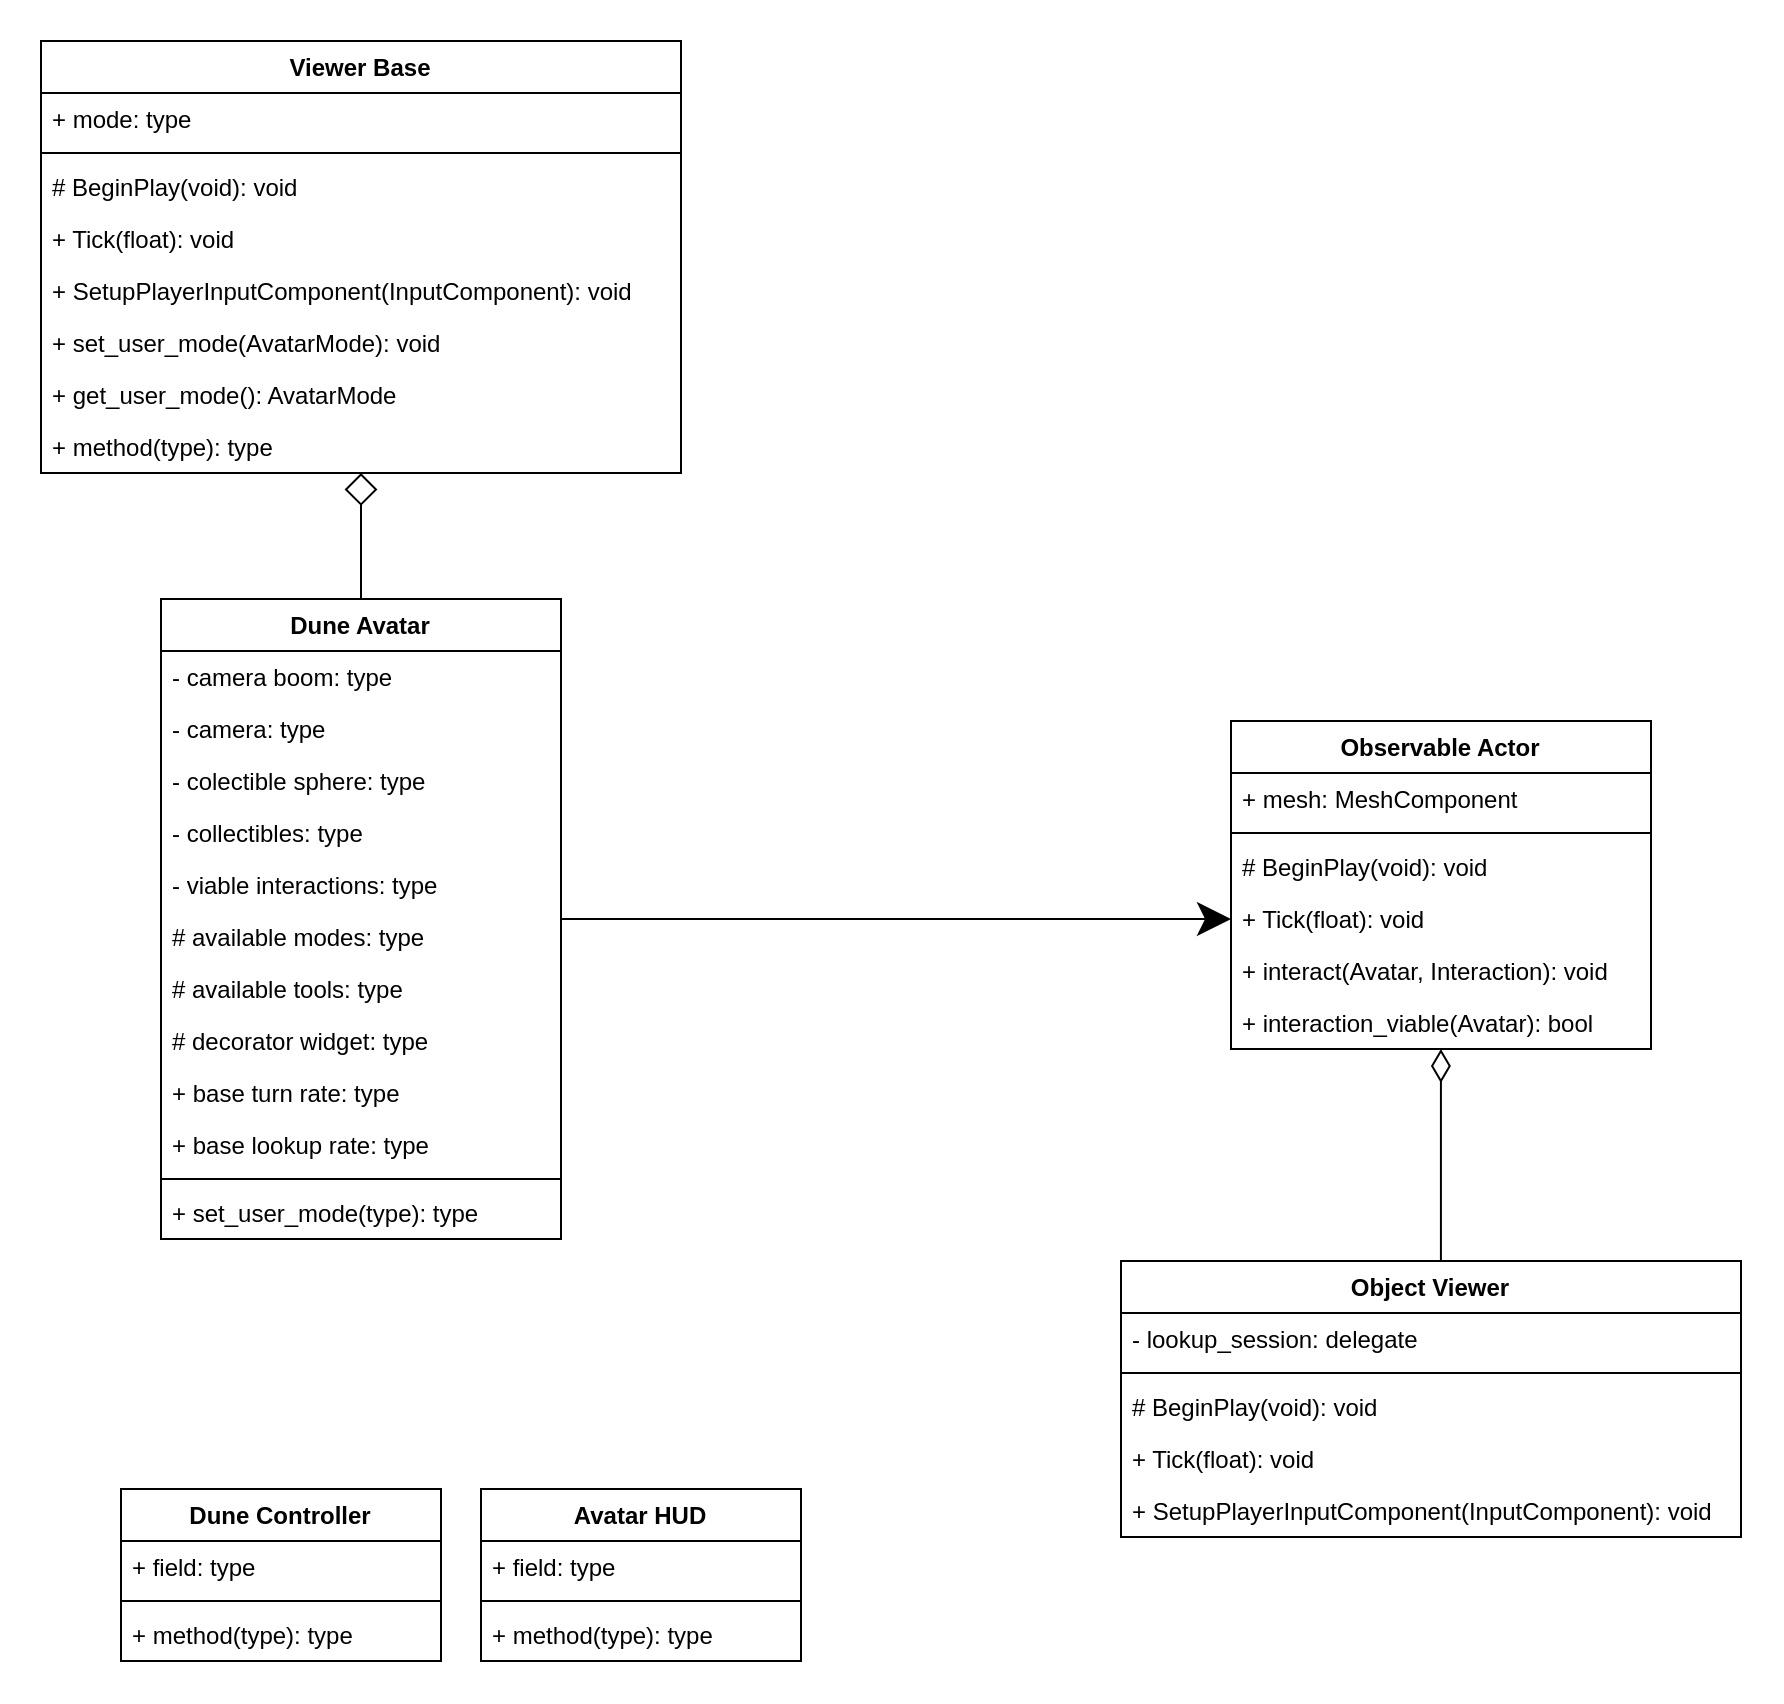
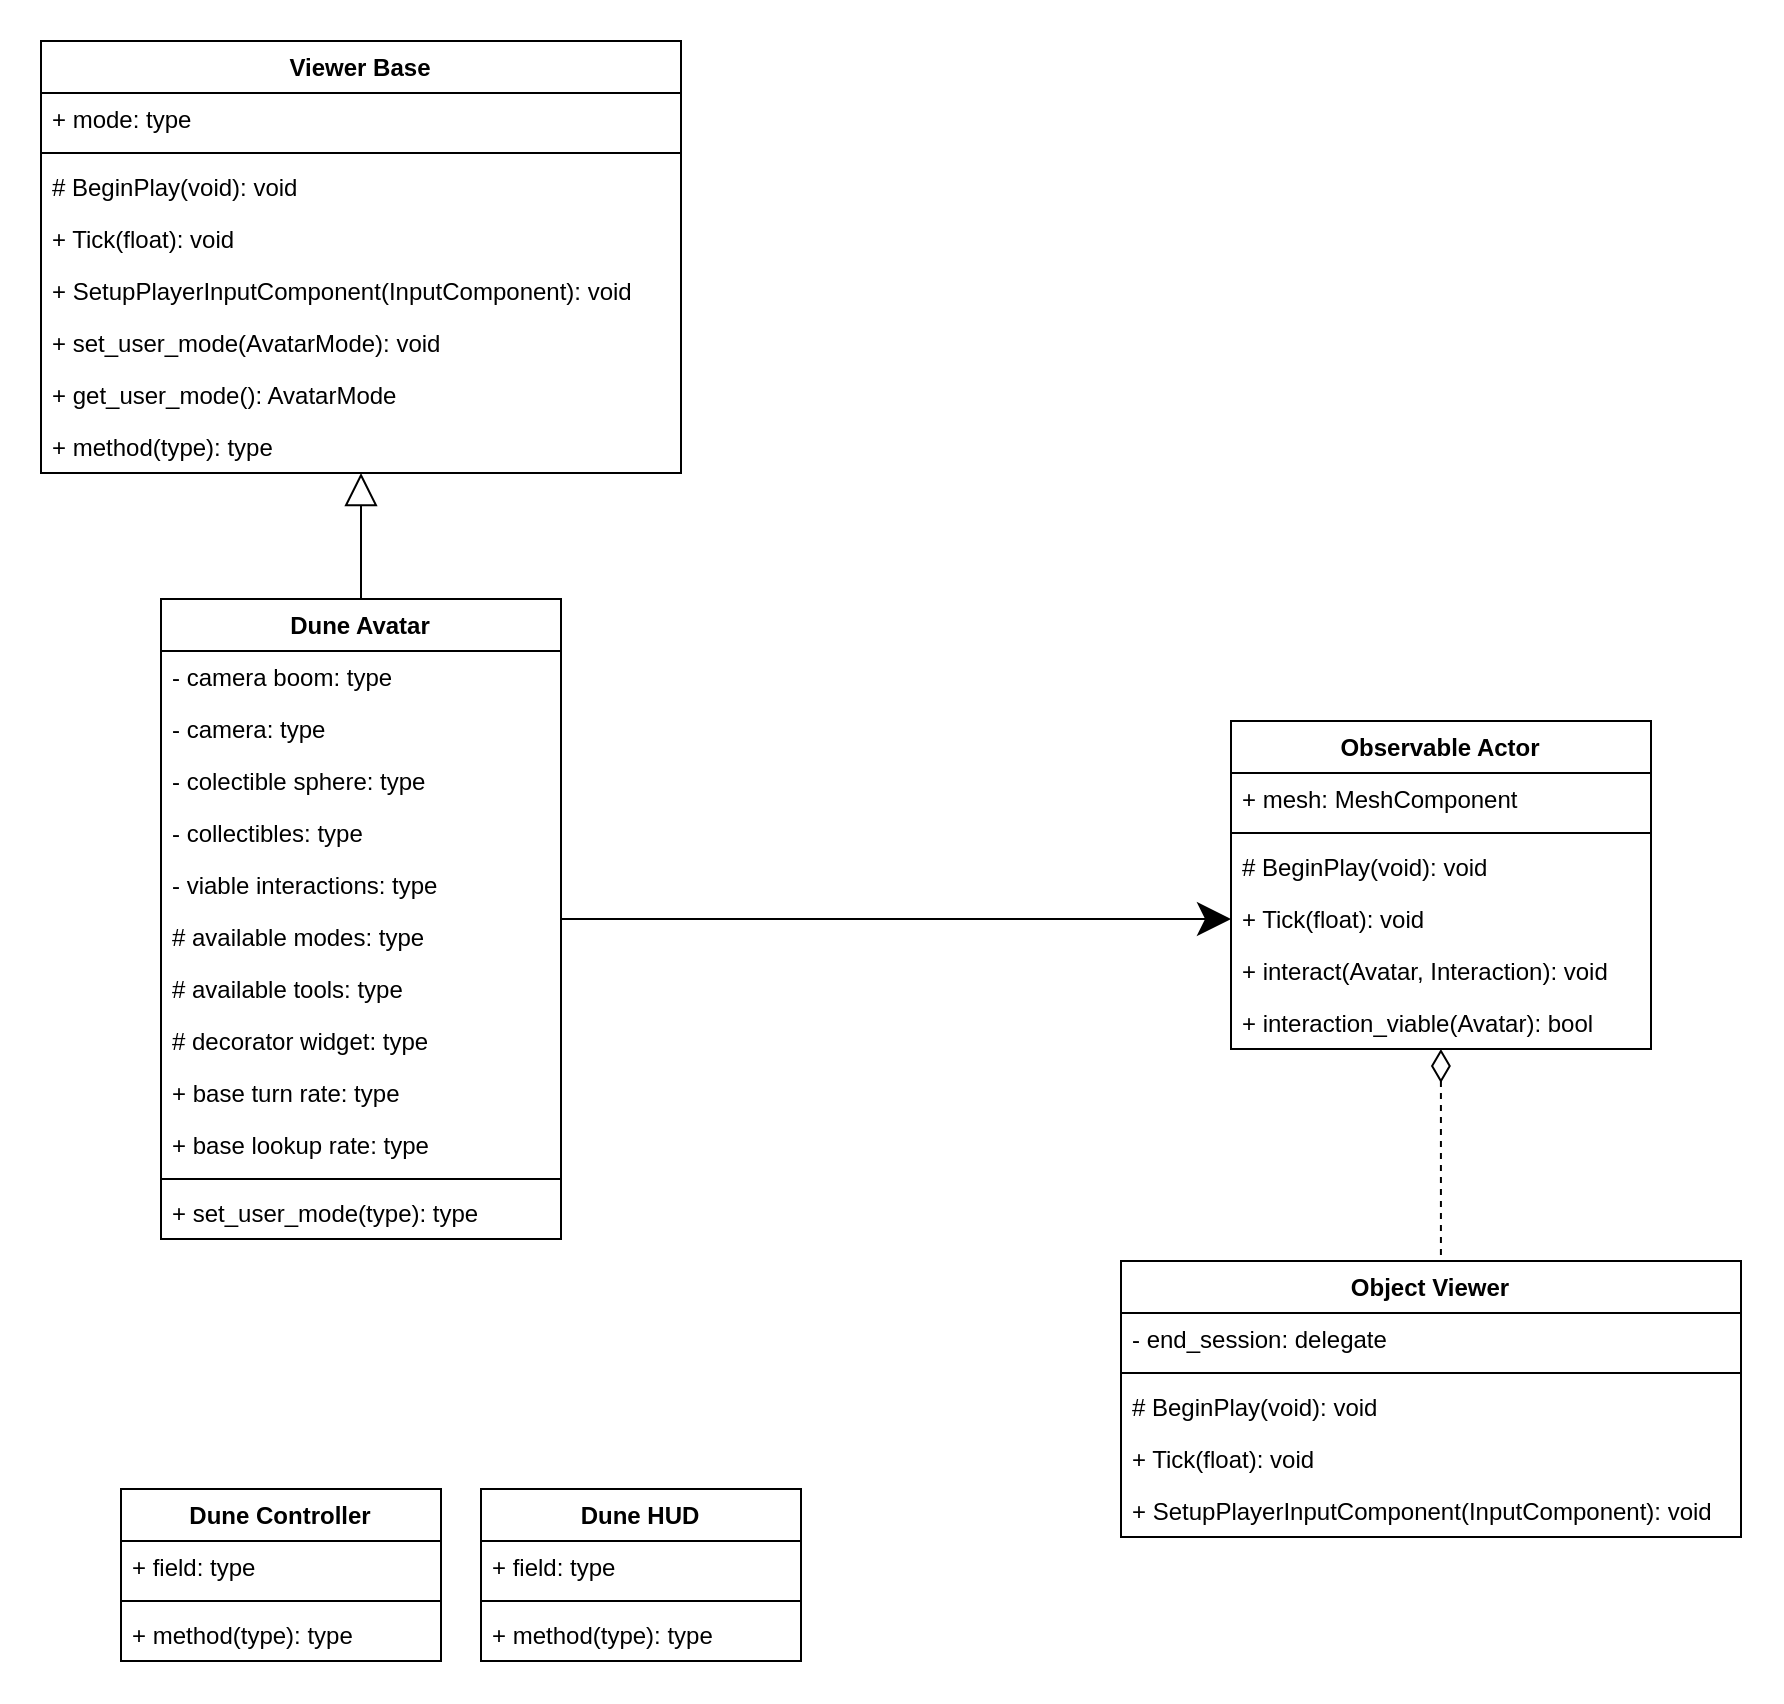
(361, 506) -> (361, 506)
(1441, 1173) -> (1441, 1173)
(1288, 1340) -> (1271, 1340)
(640, 1516) -> (640, 1516)
